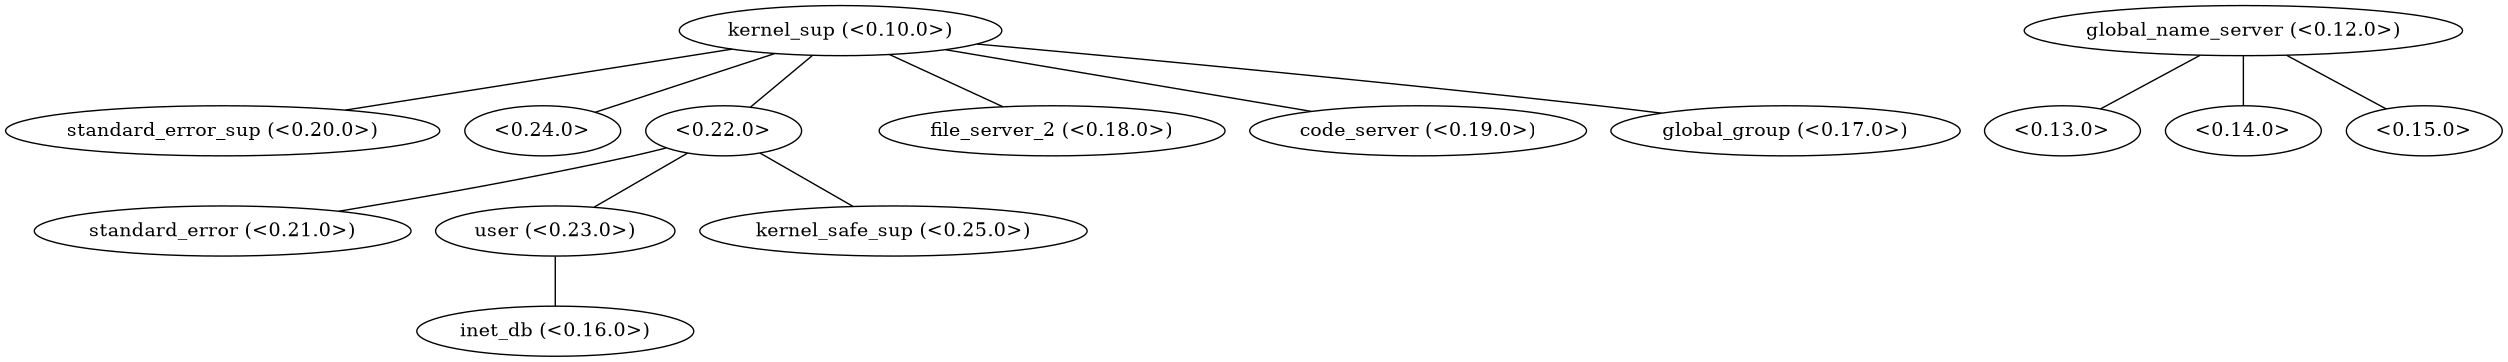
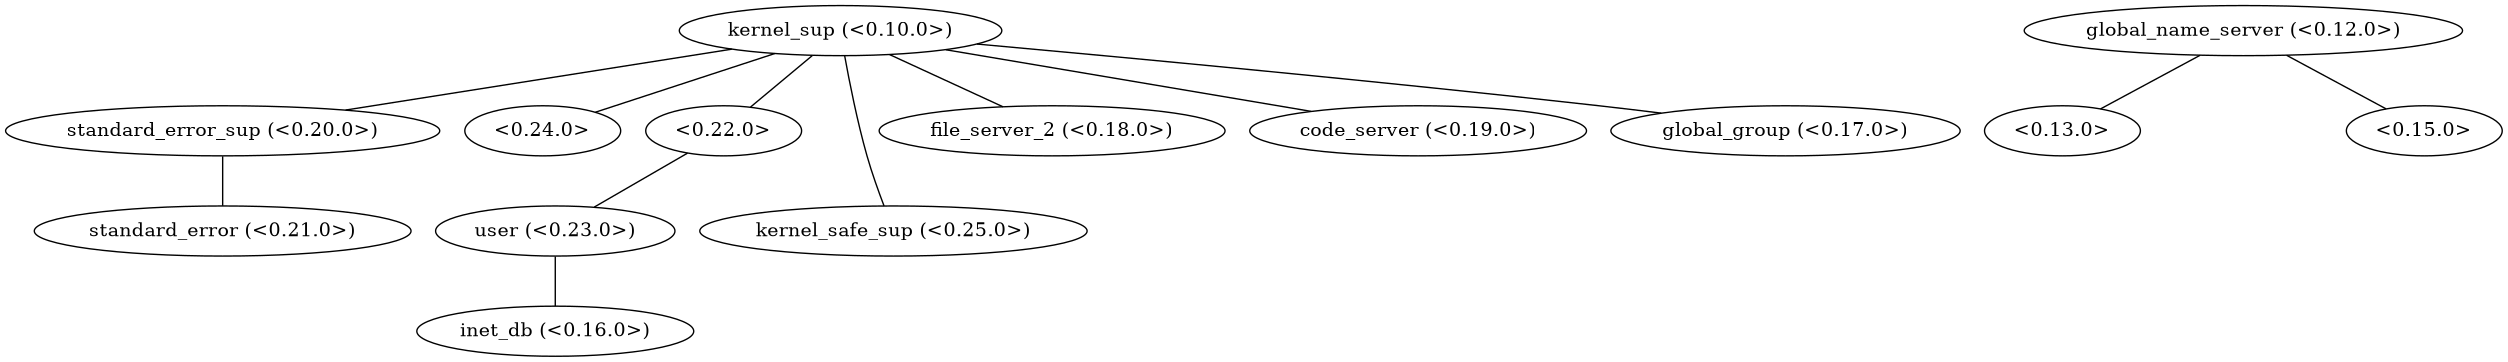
(2243, 131) -> none
(807, 180) -> (861, 132)
(503, 182) -> (223, 181)
